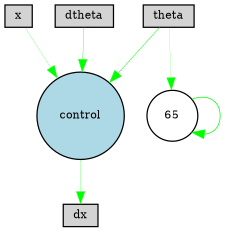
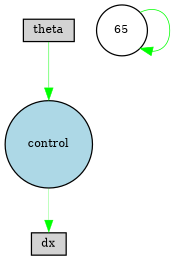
(19, 16) -> none
(84, 16) -> none
(170, 52) -> none
